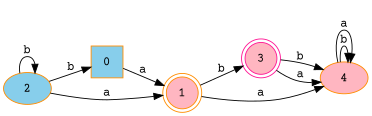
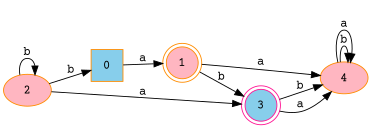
(261, 58) -> (261, 105)
(27, 88) -> (27, 90)
(102, 100) -> (142, 98)
